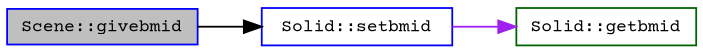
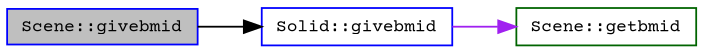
(357, 27) -> (357, 27)
(606, 27) -> (606, 27)
